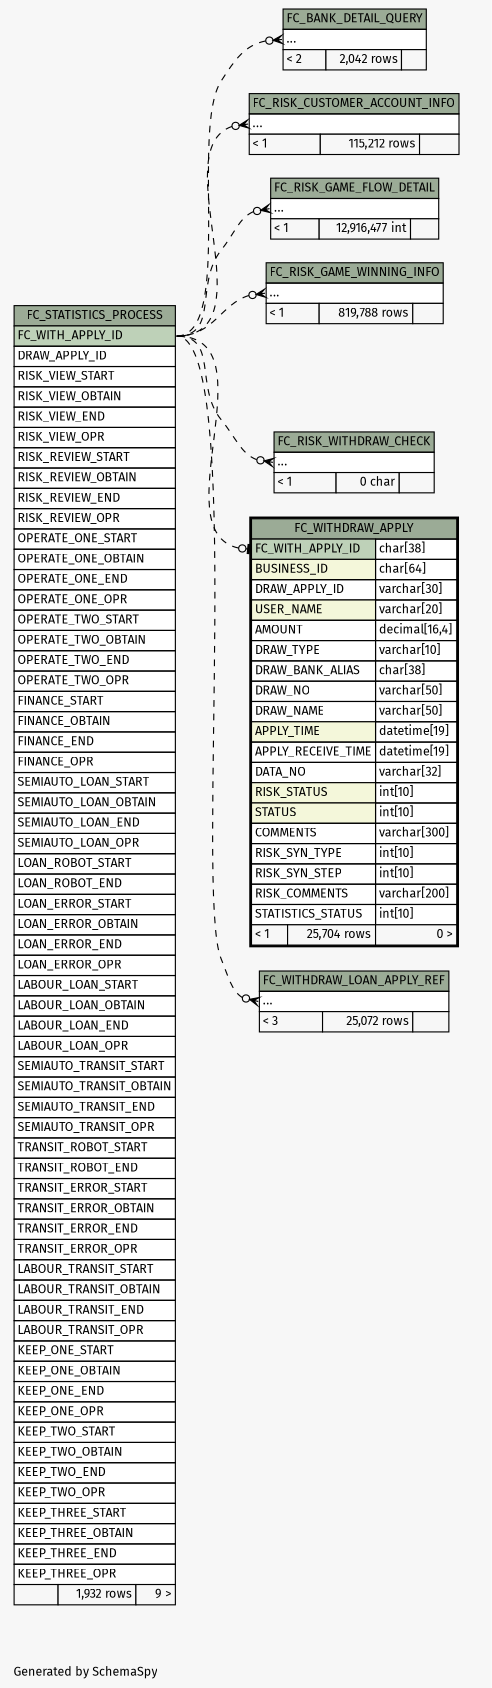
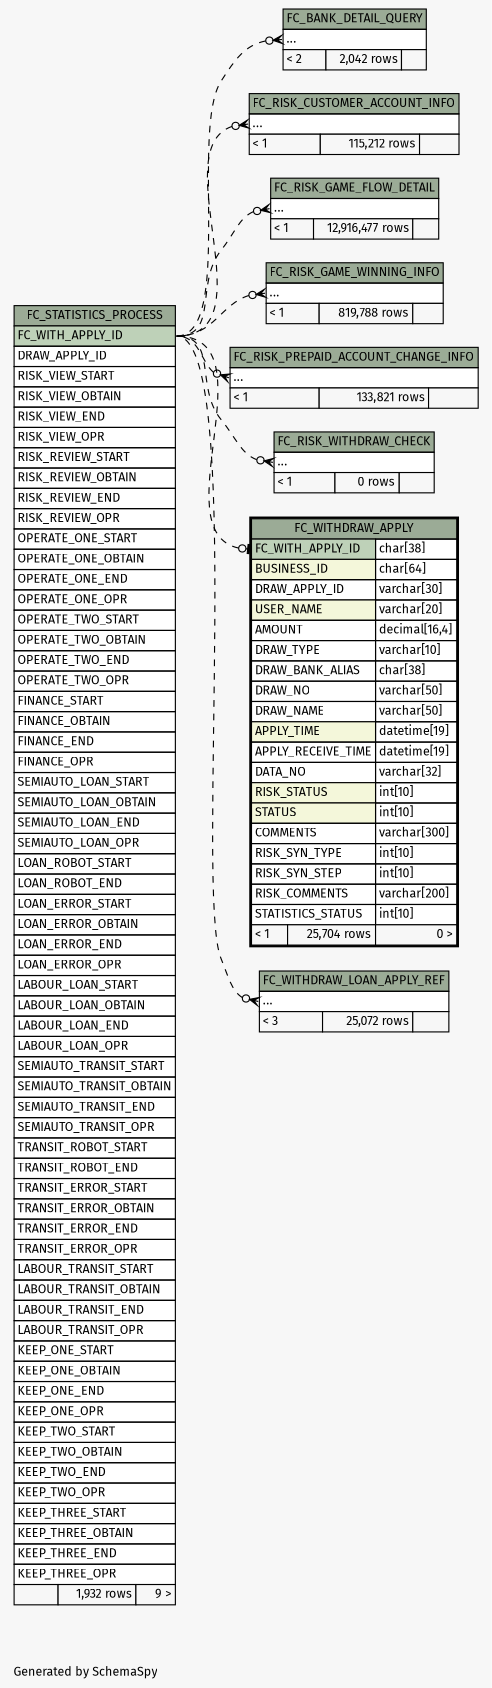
(372, 228) -> (368, 228)
none -> (354, 378)
(378, 482) -> (377, 482)
